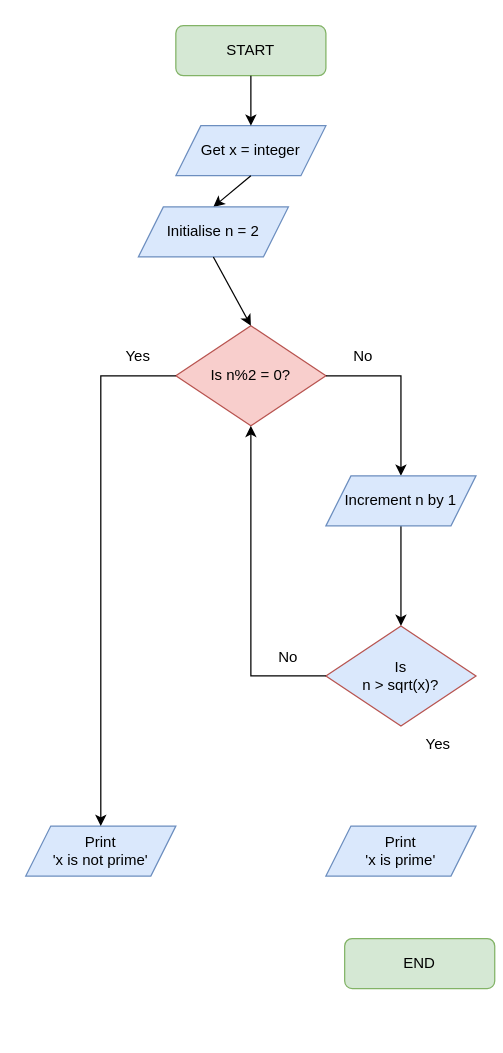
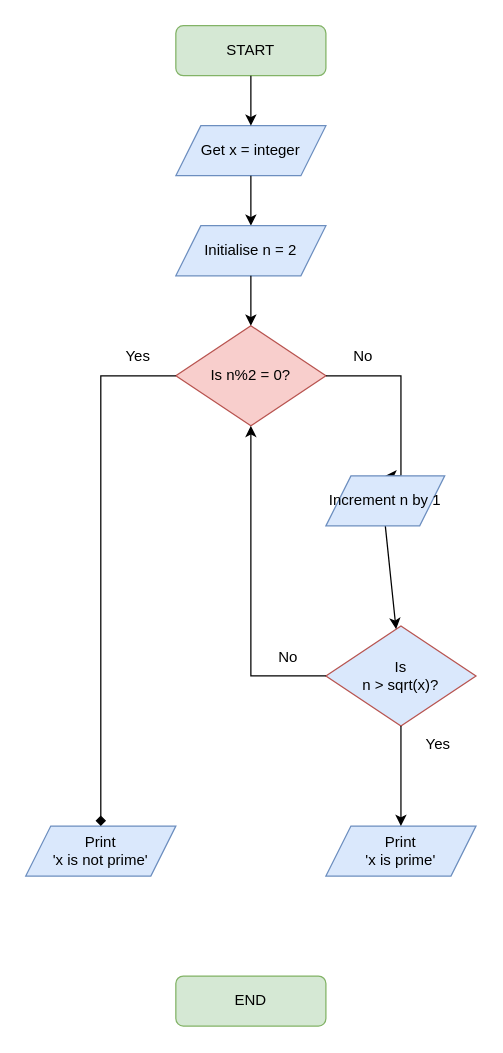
(213, 232) -> (251, 251)
(401, 501) -> (385, 501)
none -> (401, 772)
(101, 816) -> (101, 815)
(419, 963) -> (251, 1001)
